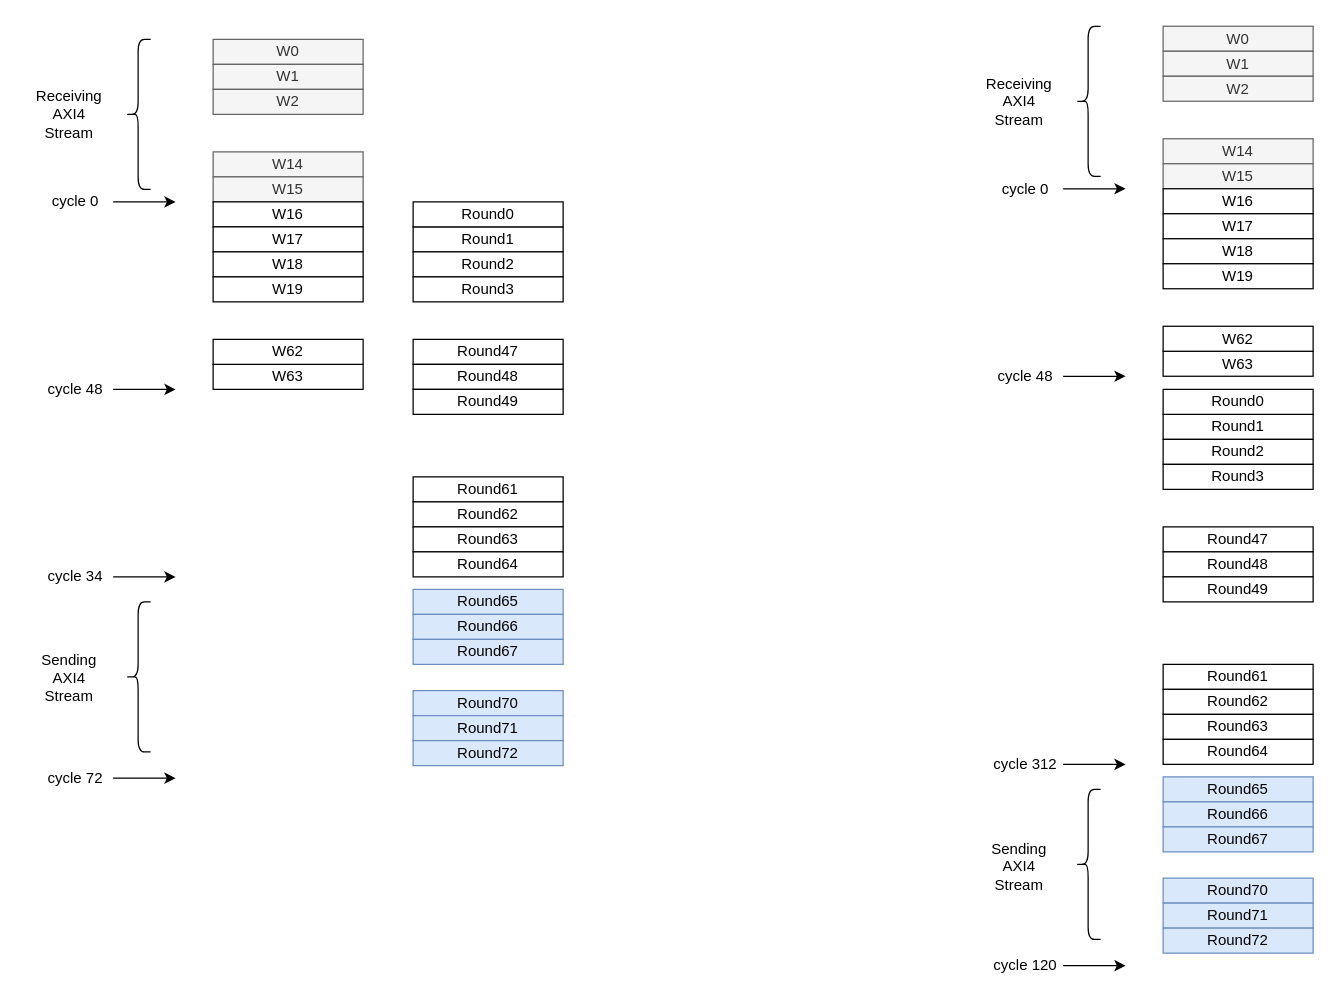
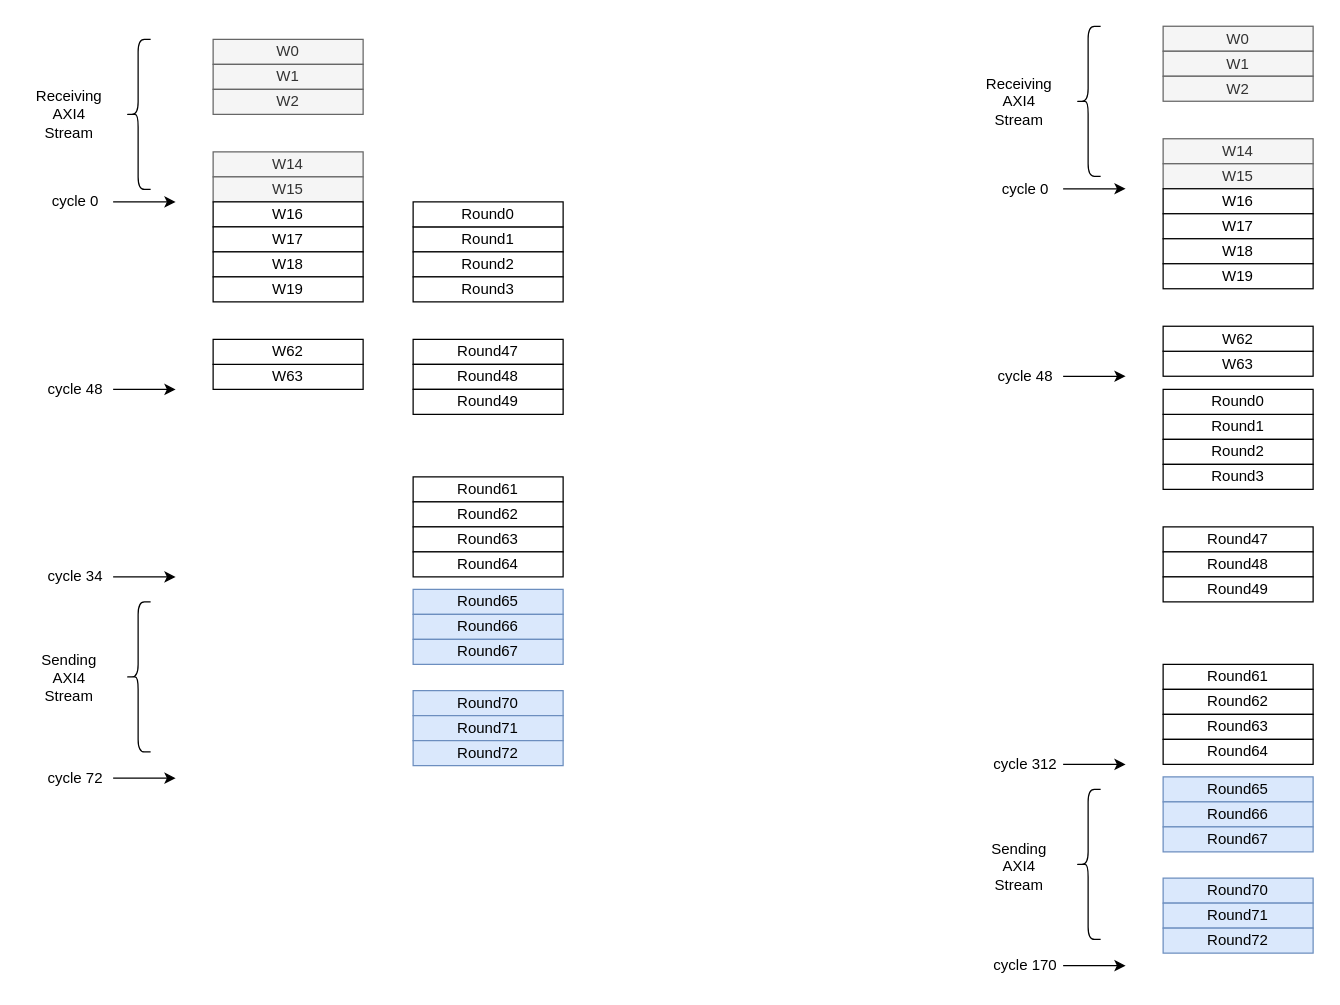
(1026, 966) -> (1026, 966)
